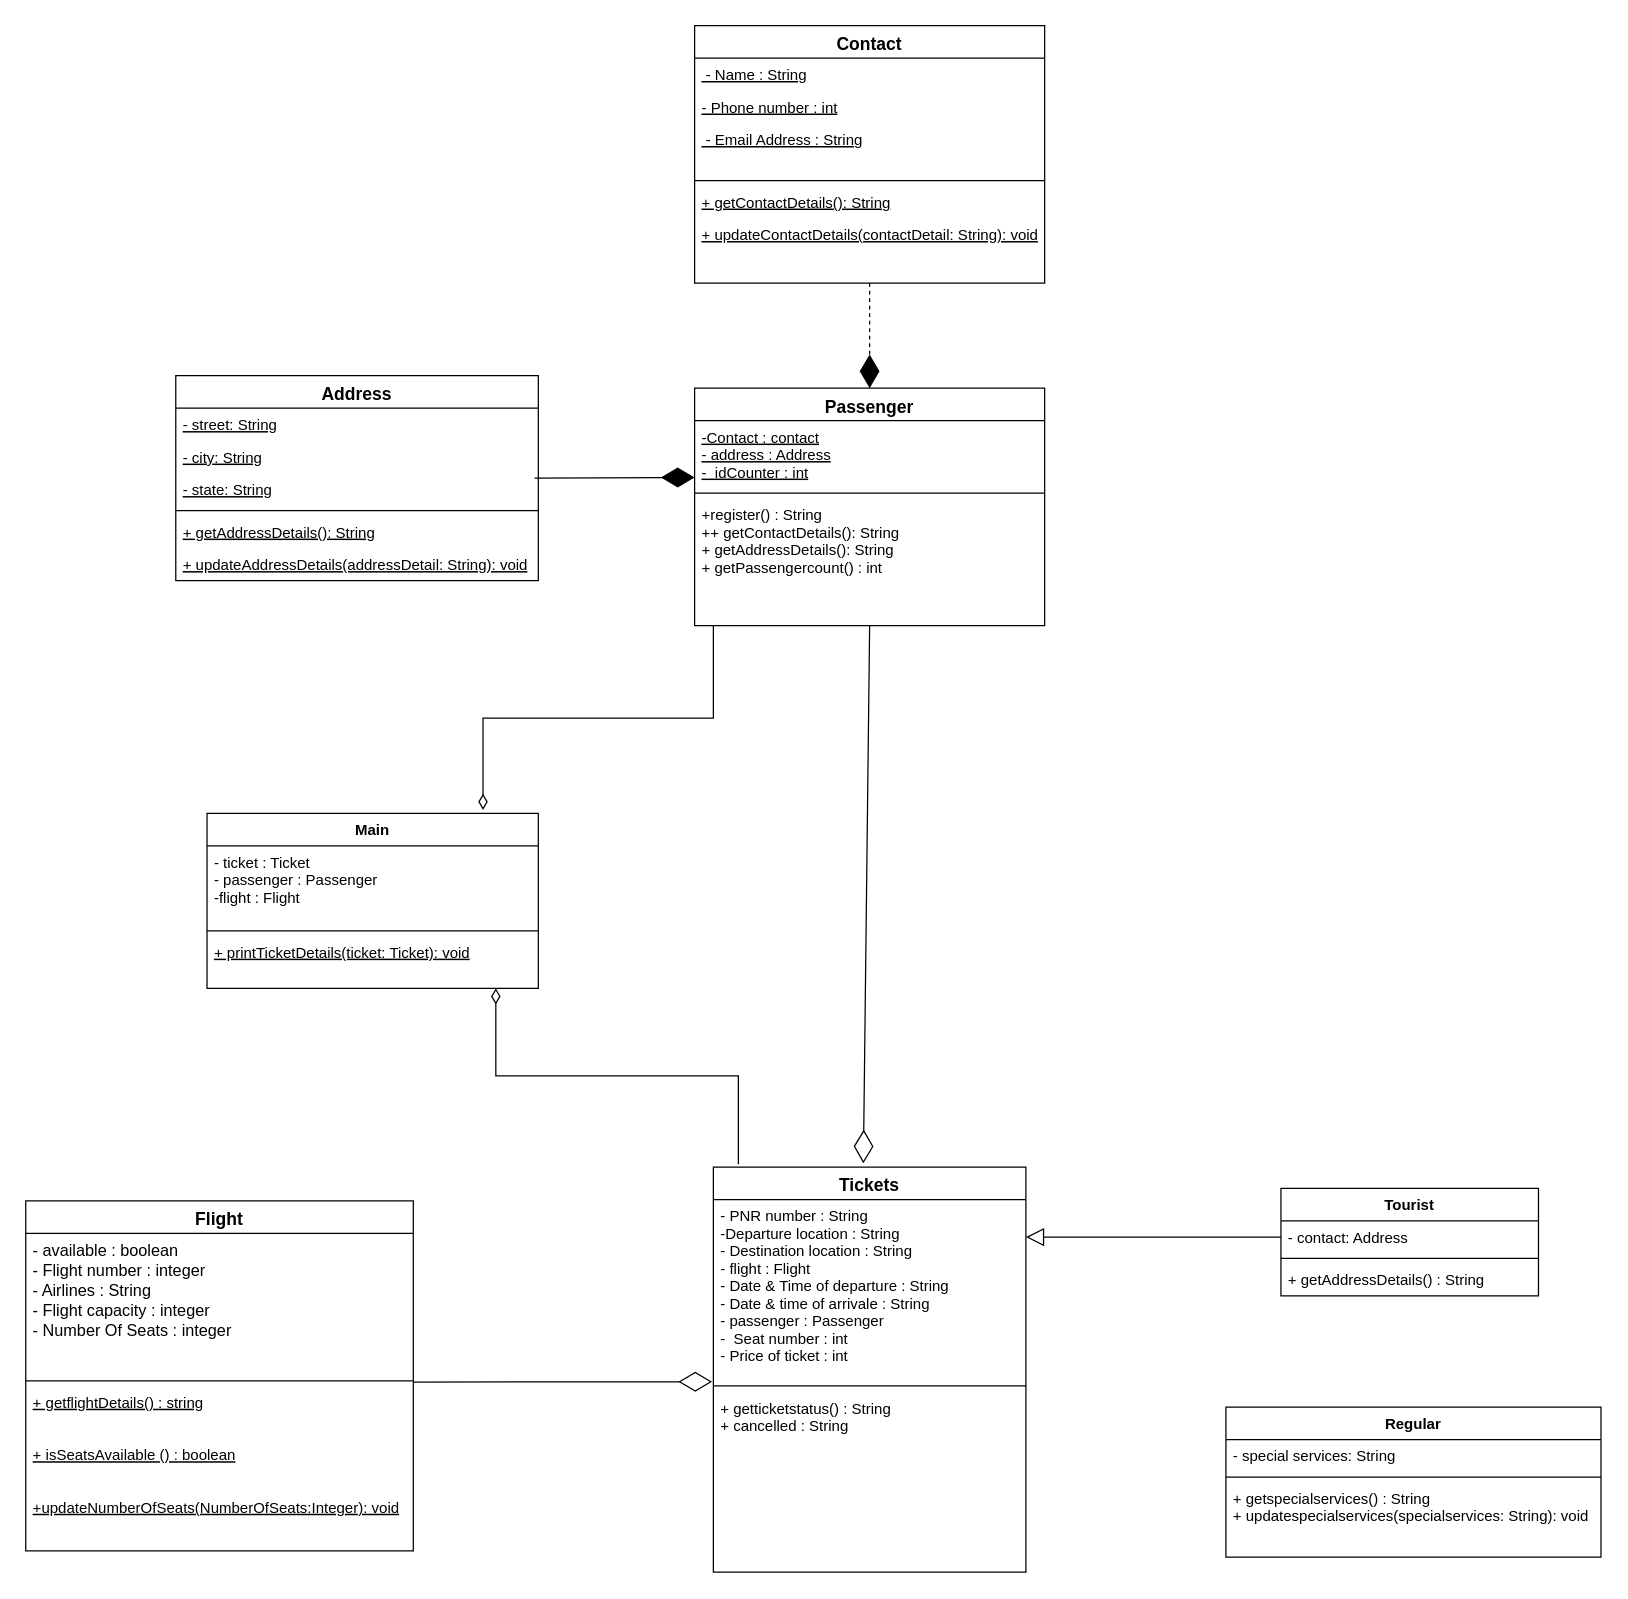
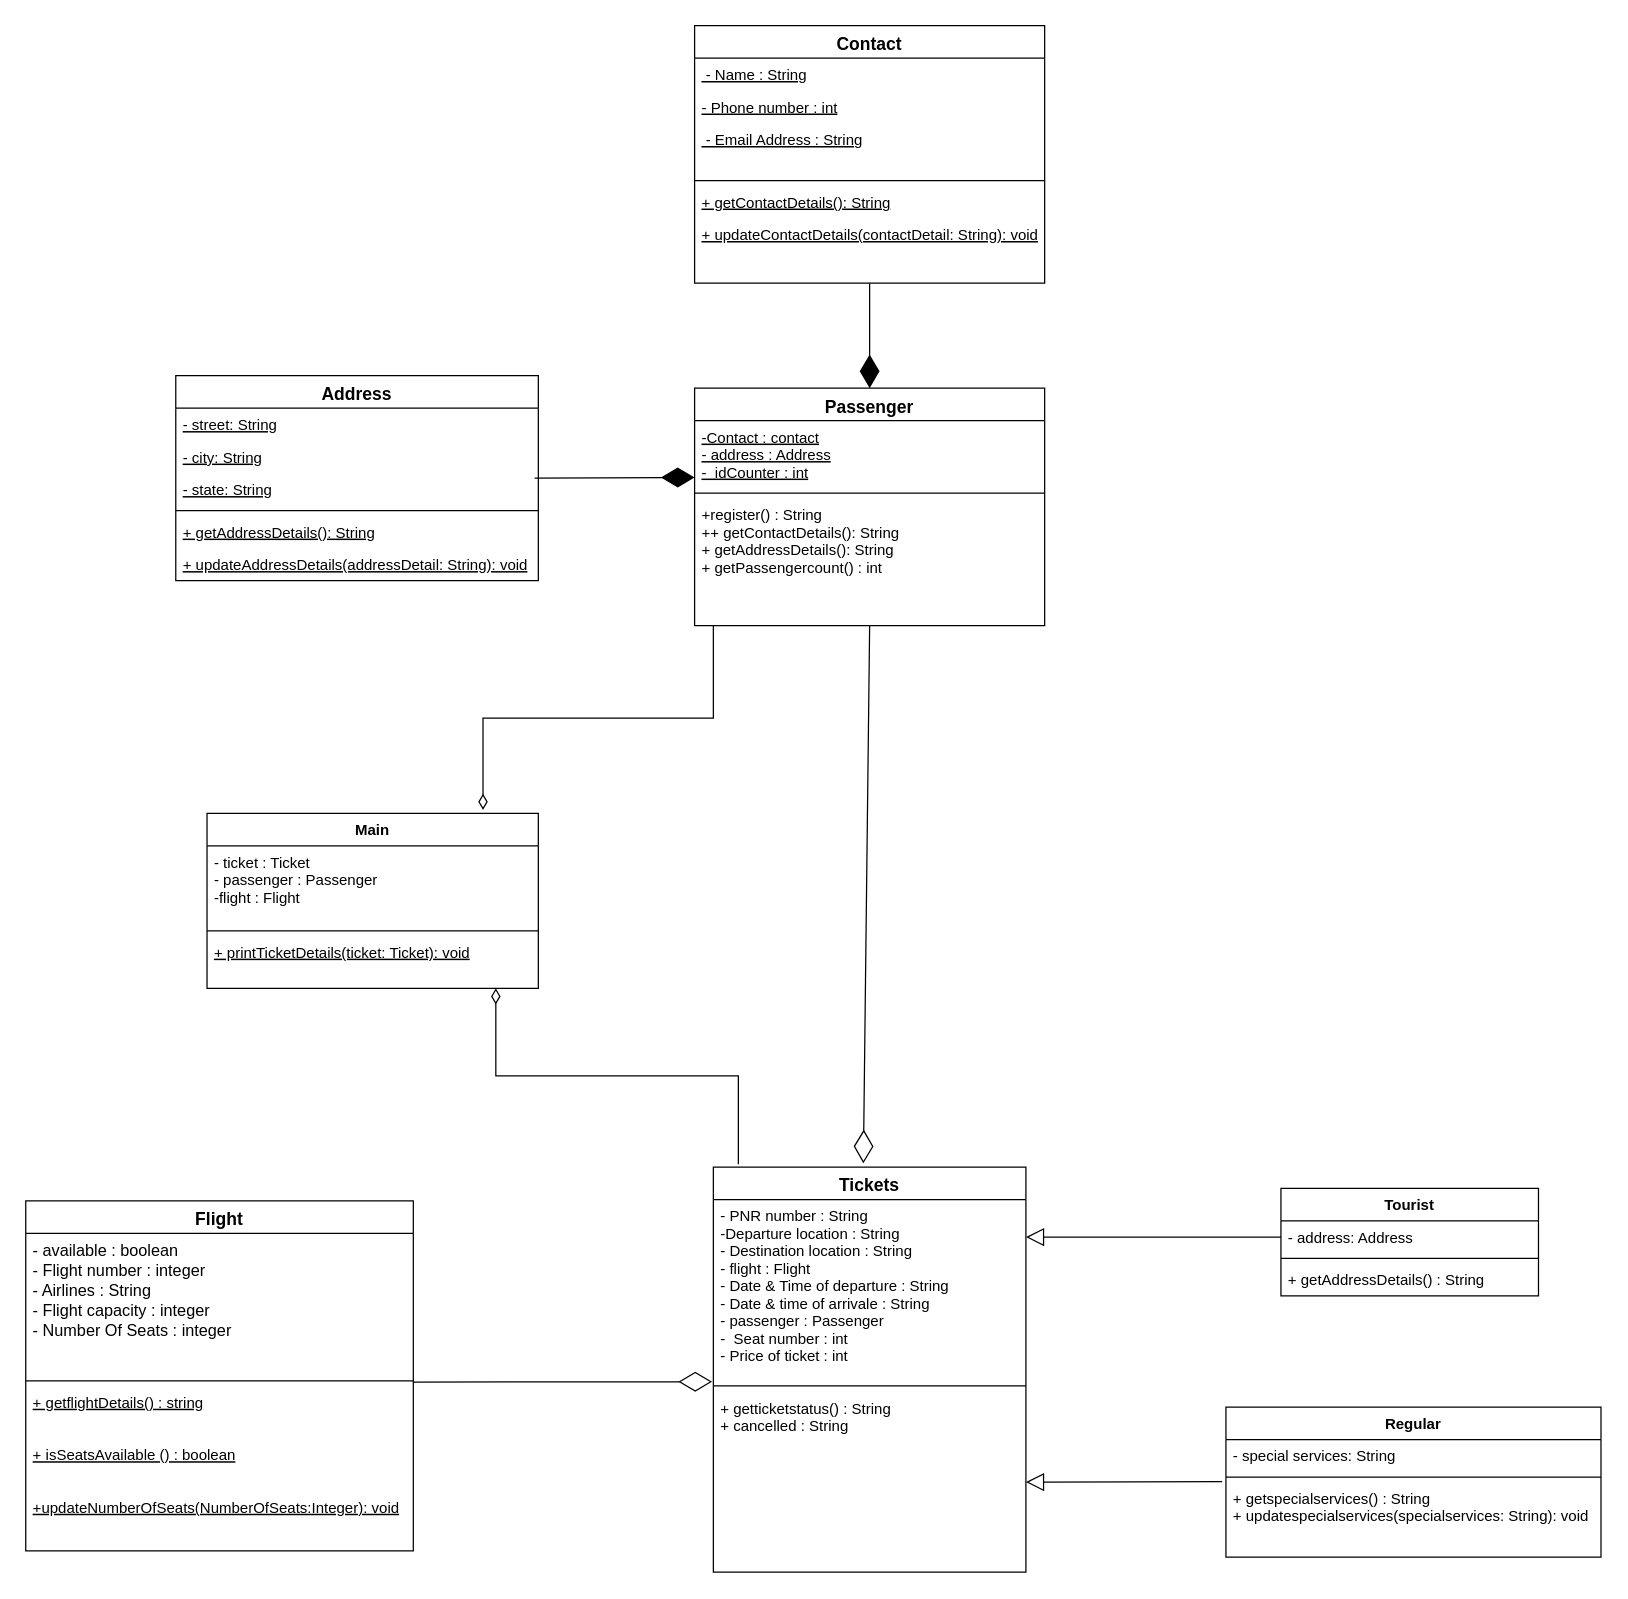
(869, 318) -> (869, 318)
(1357, 1238) -> (1357, 1238)
none -> (1133, 1482)
